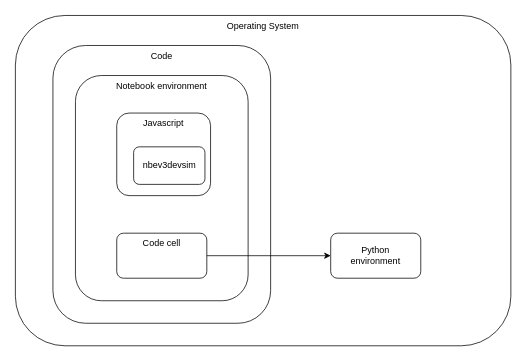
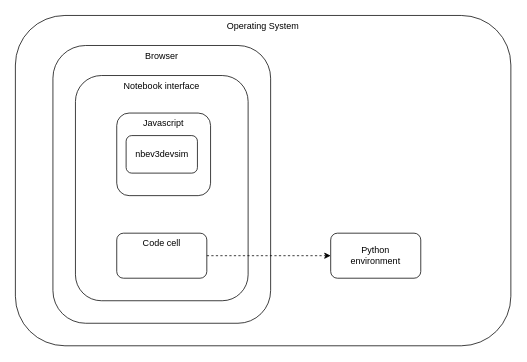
(162, 56) -> (162, 56)
(162, 86) -> (162, 86)
(169, 165) -> (162, 154)
(265, 255) -> (265, 255)
